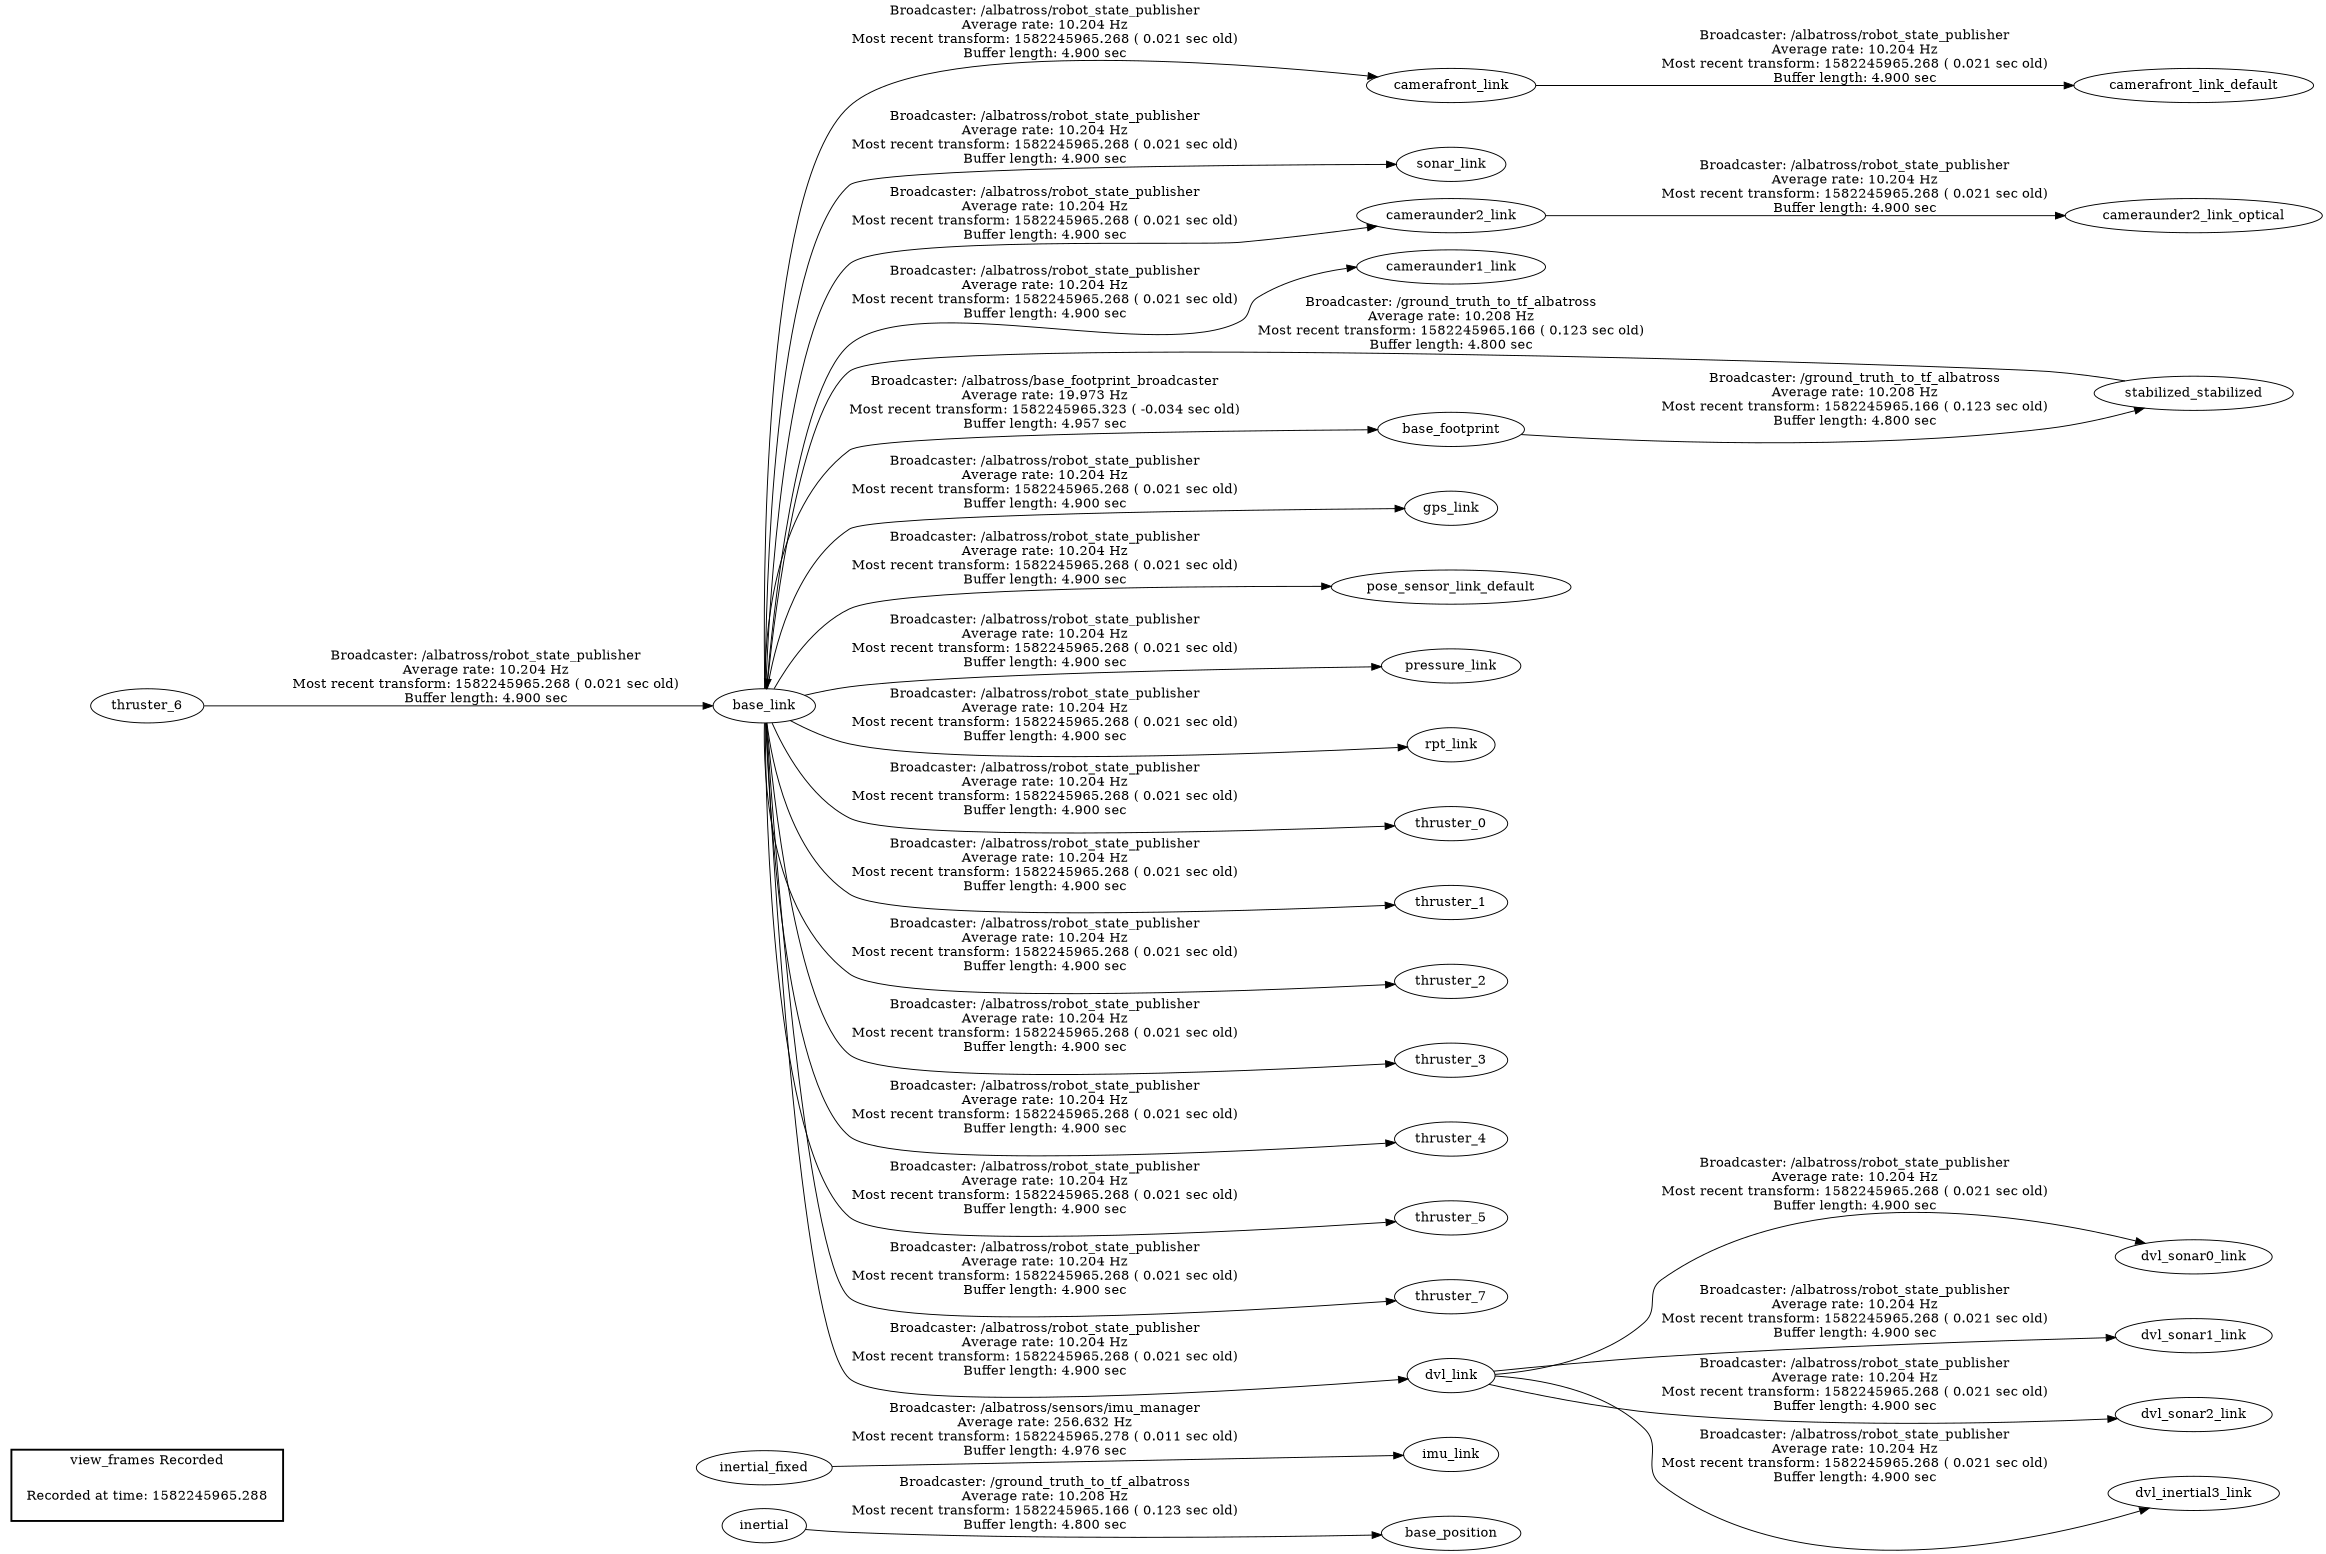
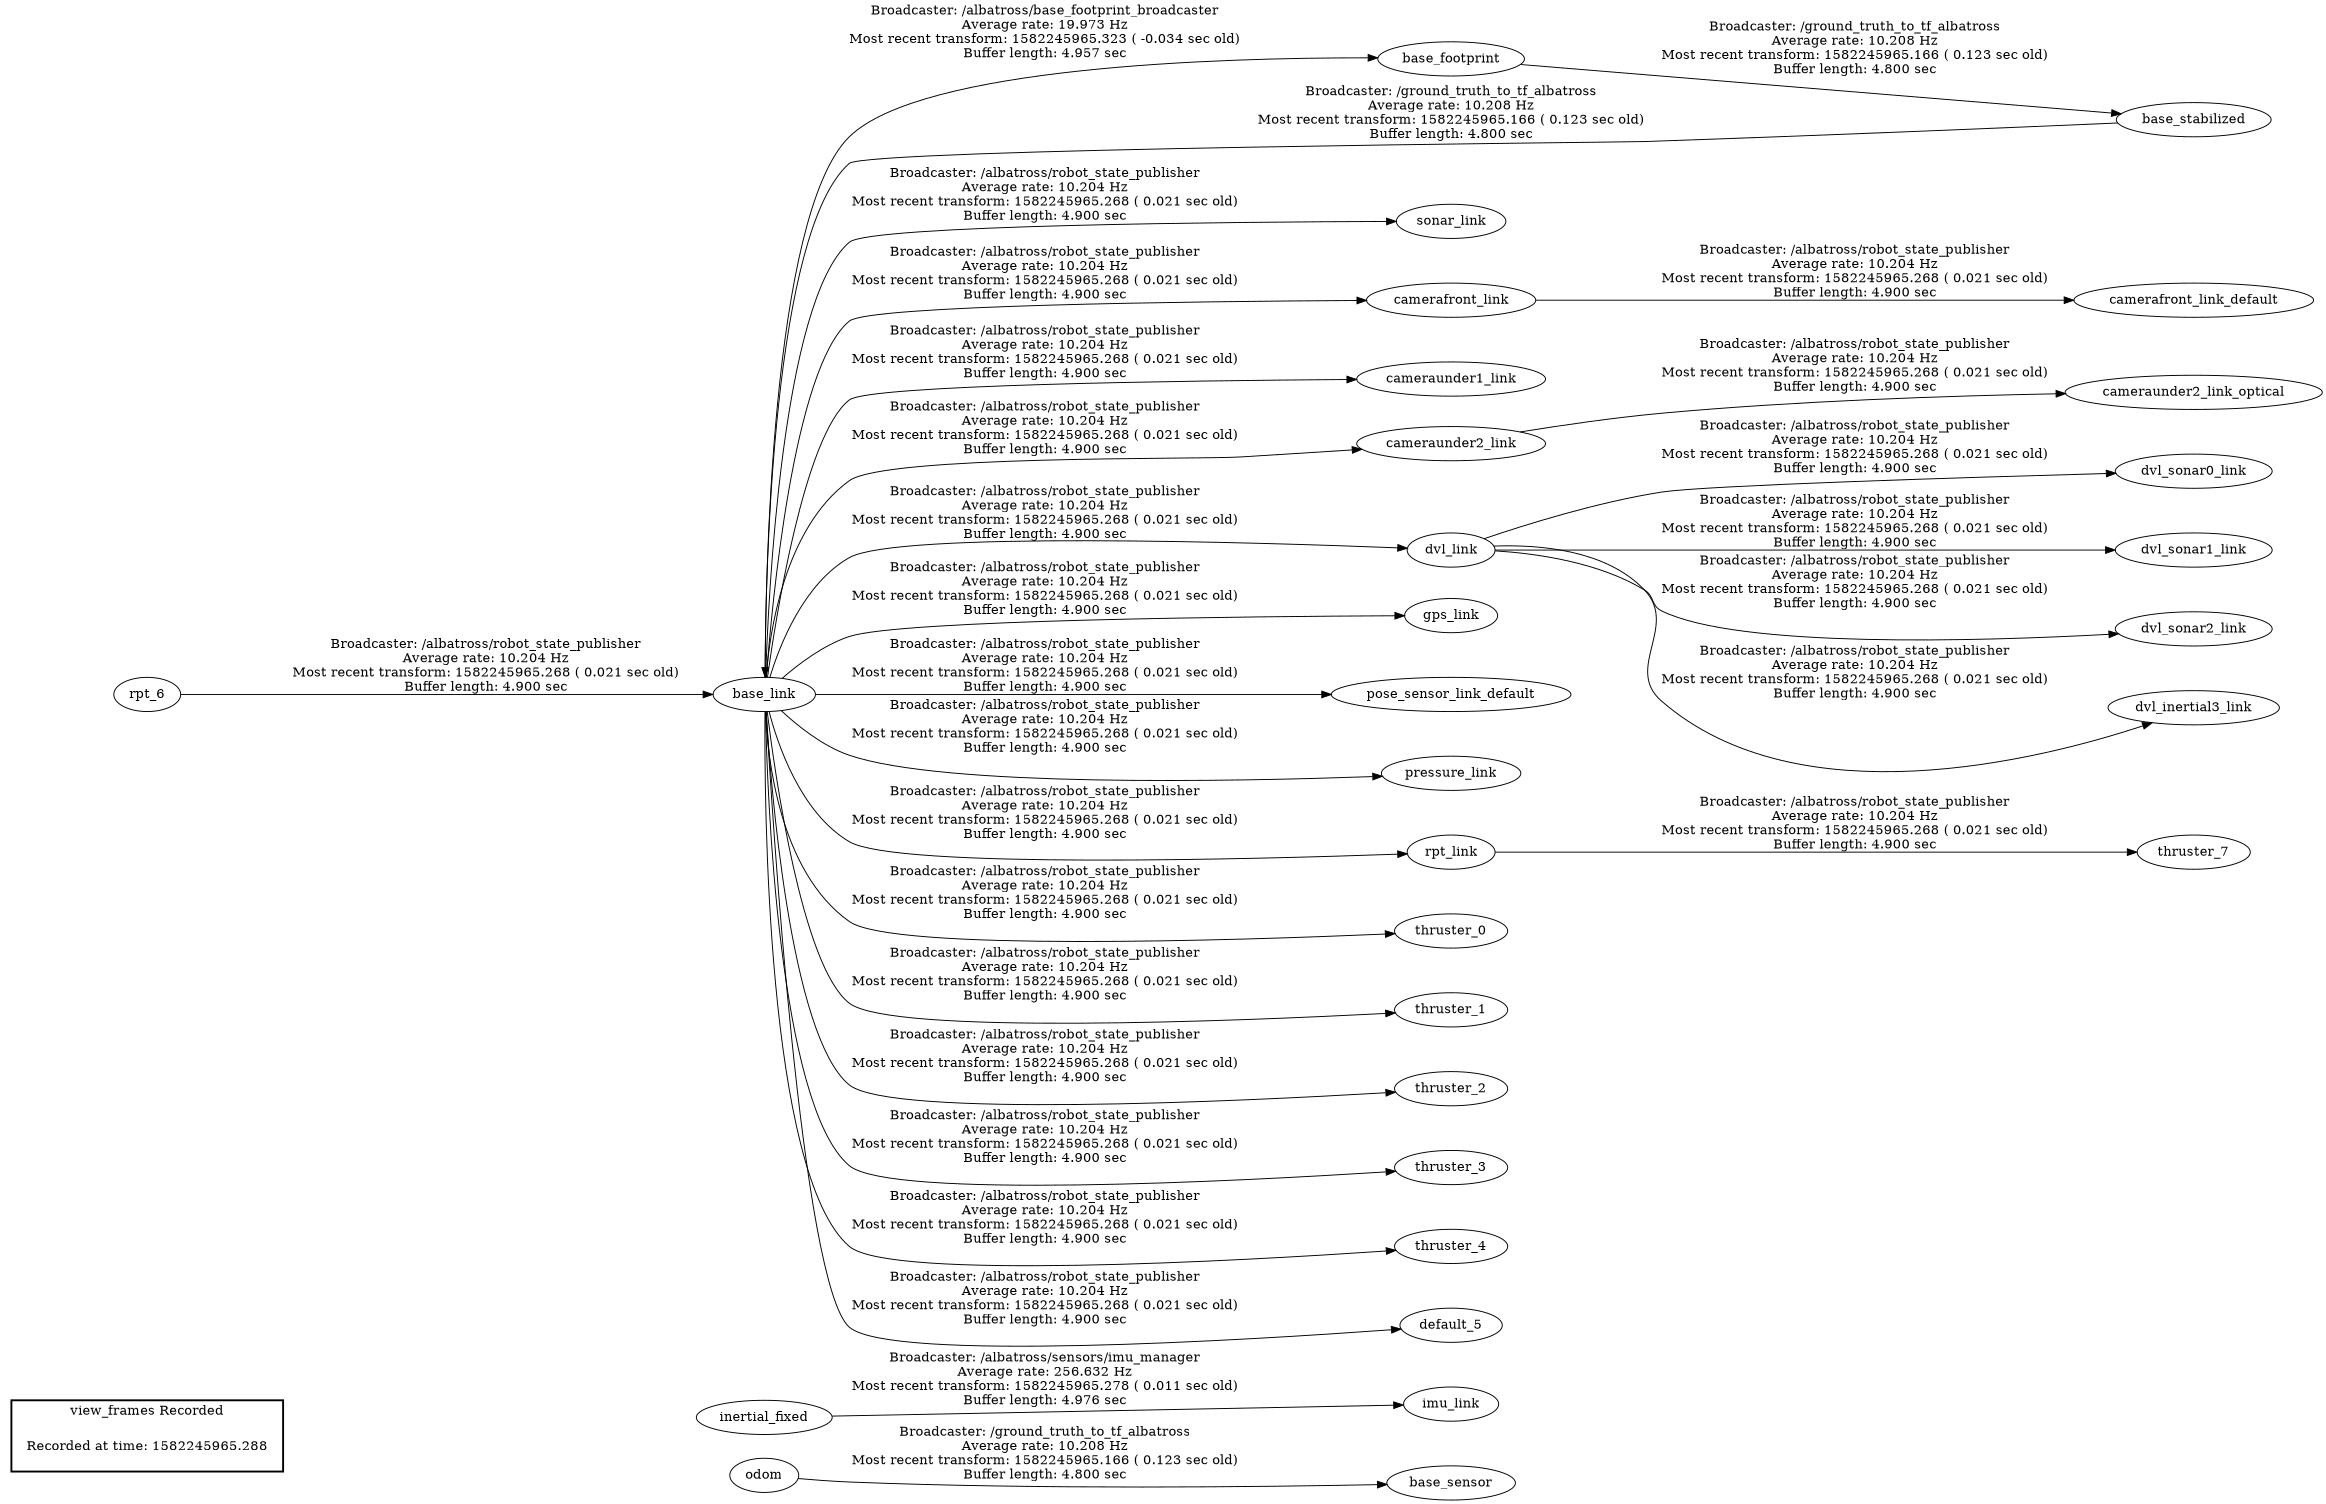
(2194, 393) -> (2194, 120)
(147, 706) -> (147, 694)
(1451, 1218) -> (1451, 1325)
(839, 1278) -> (1811, 852)
(764, 1526) -> (764, 1475)
(1451, 1533) -> (1451, 1483)
